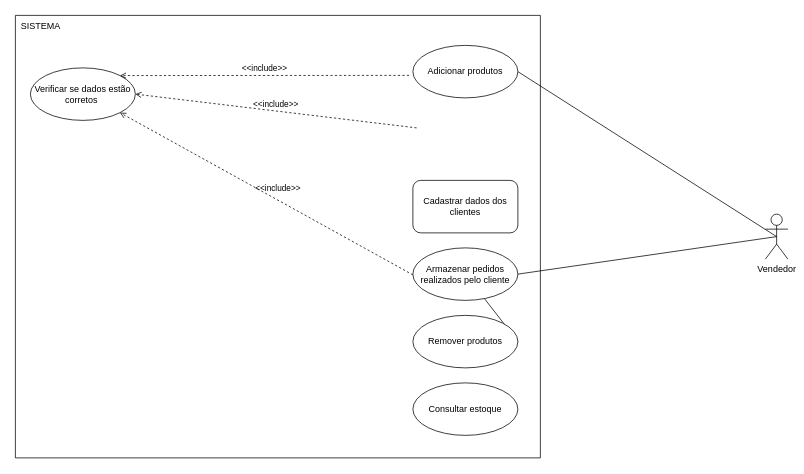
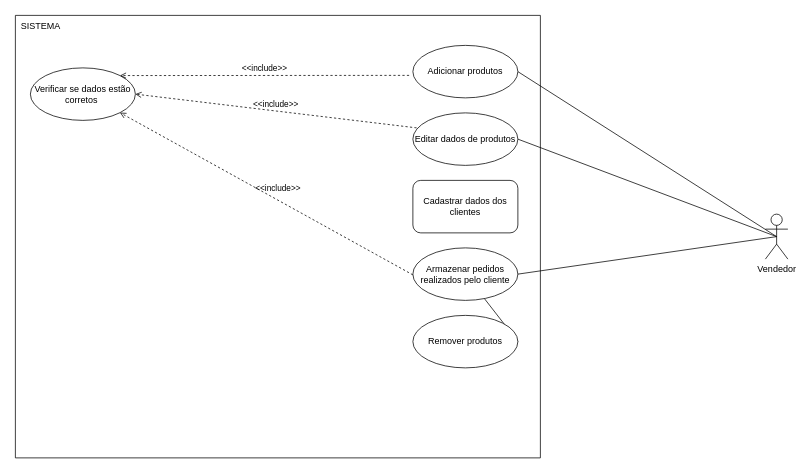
none -> (465, 139)
none -> (644, 187)
(465, 409) -> none
